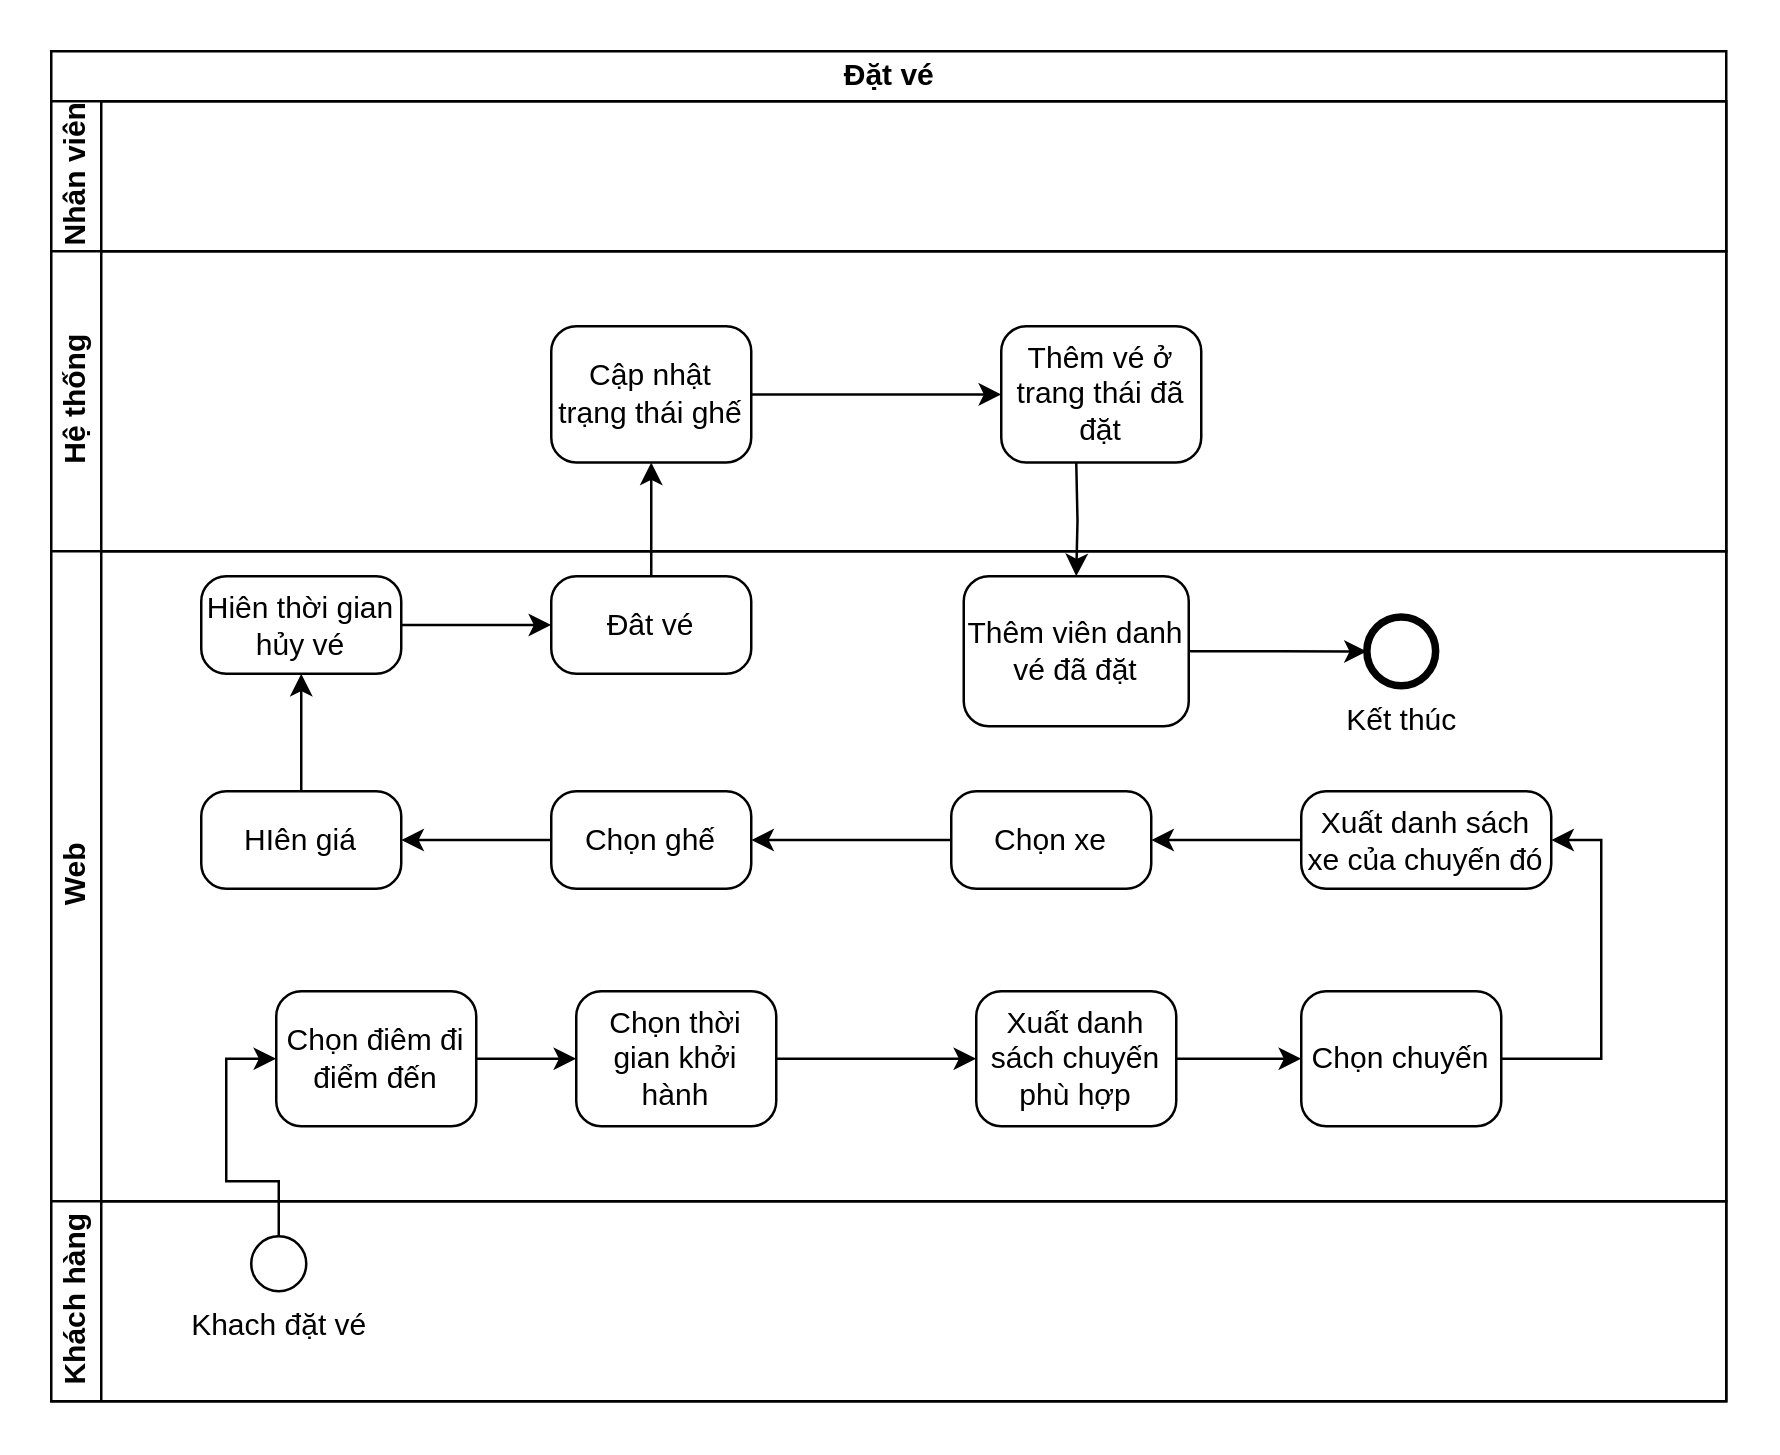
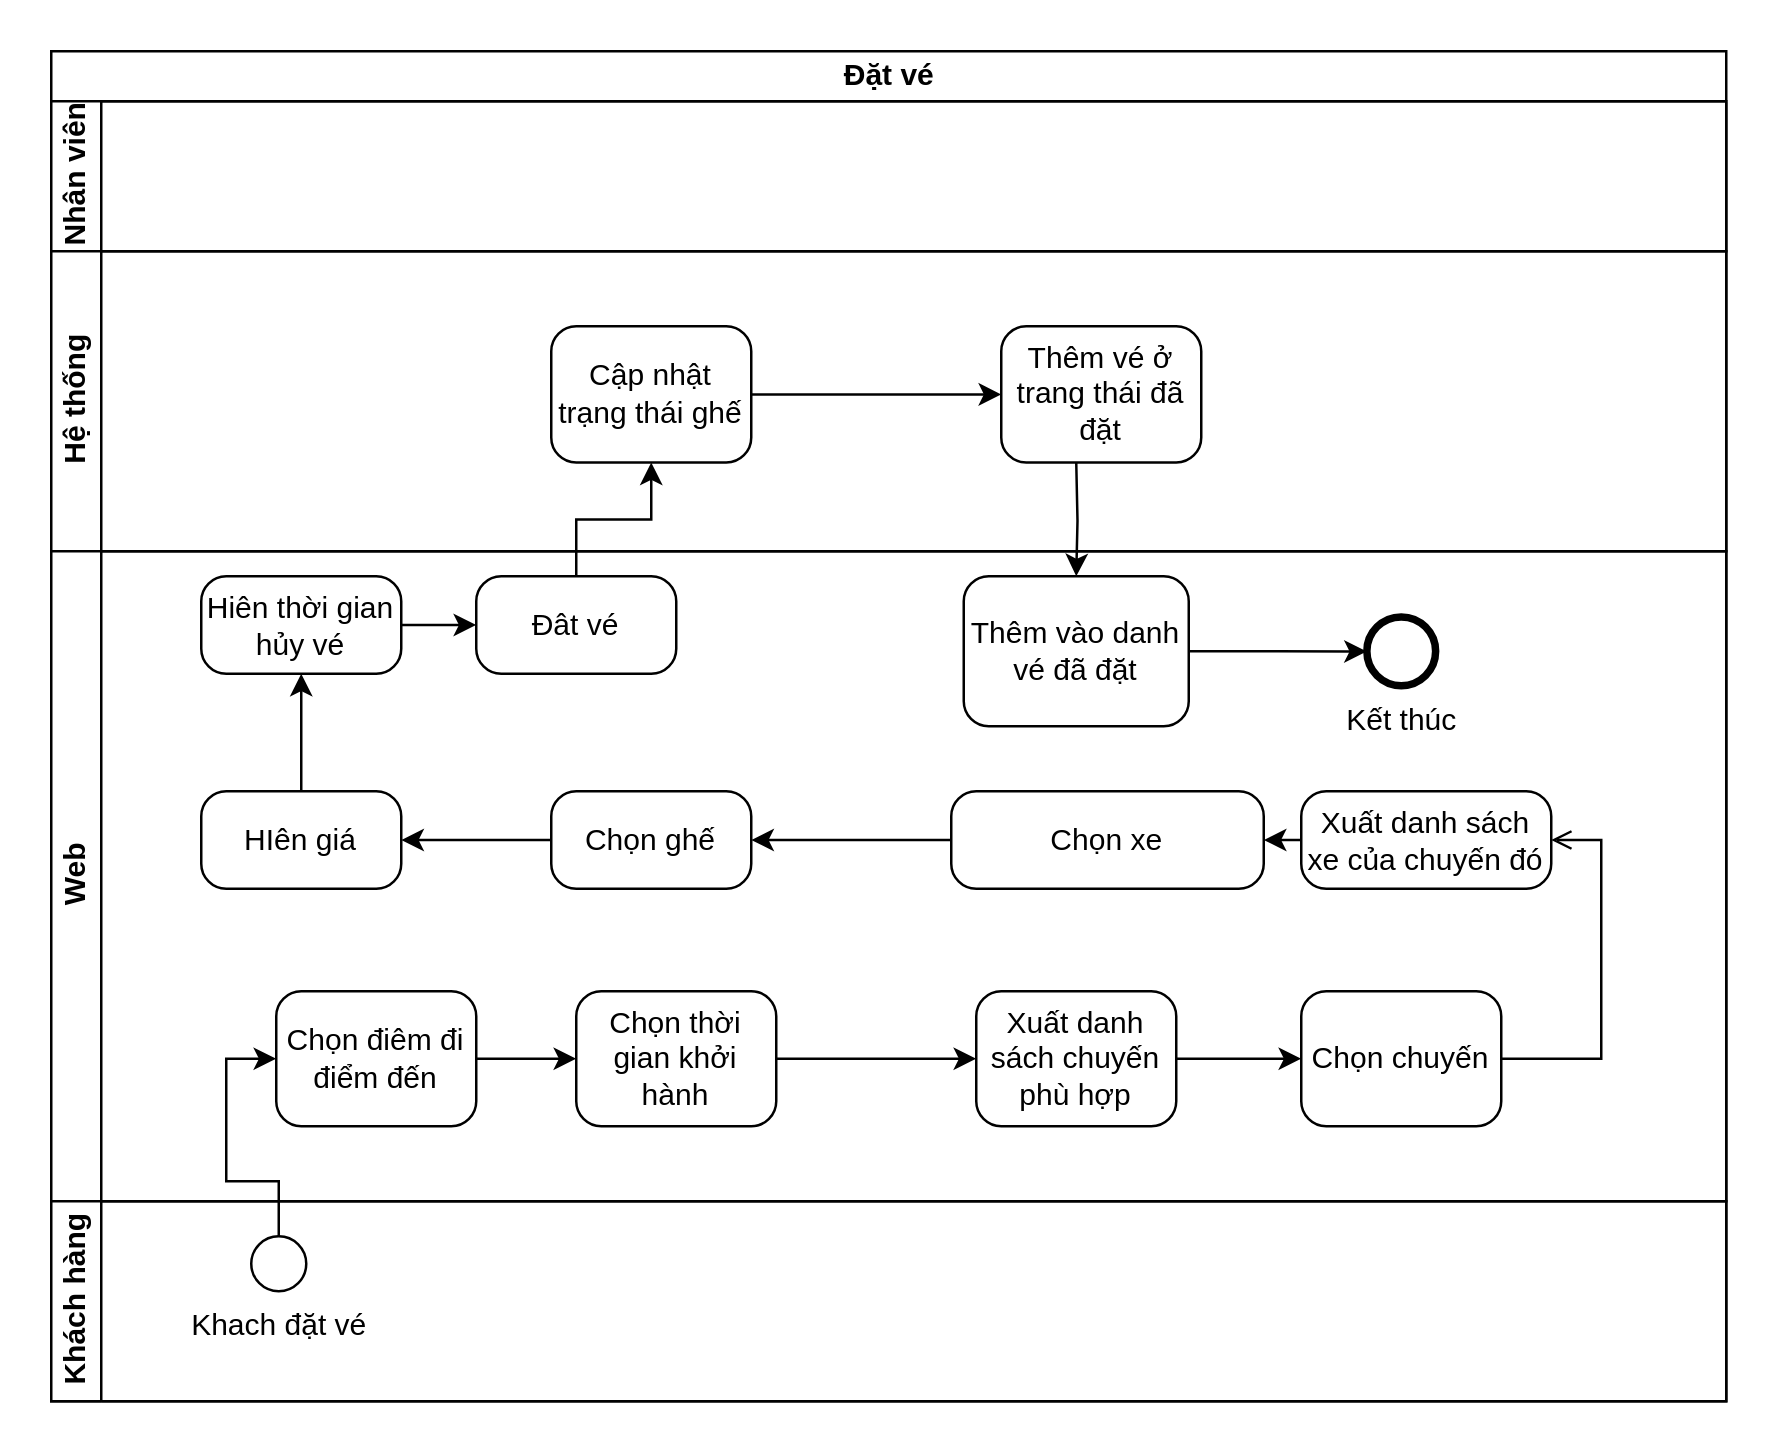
(651, 625) -> (576, 625)
(1076, 651) -> (1076, 651)
(1051, 840) -> (1108, 840)
(1569, 840) -> (1565, 840)
